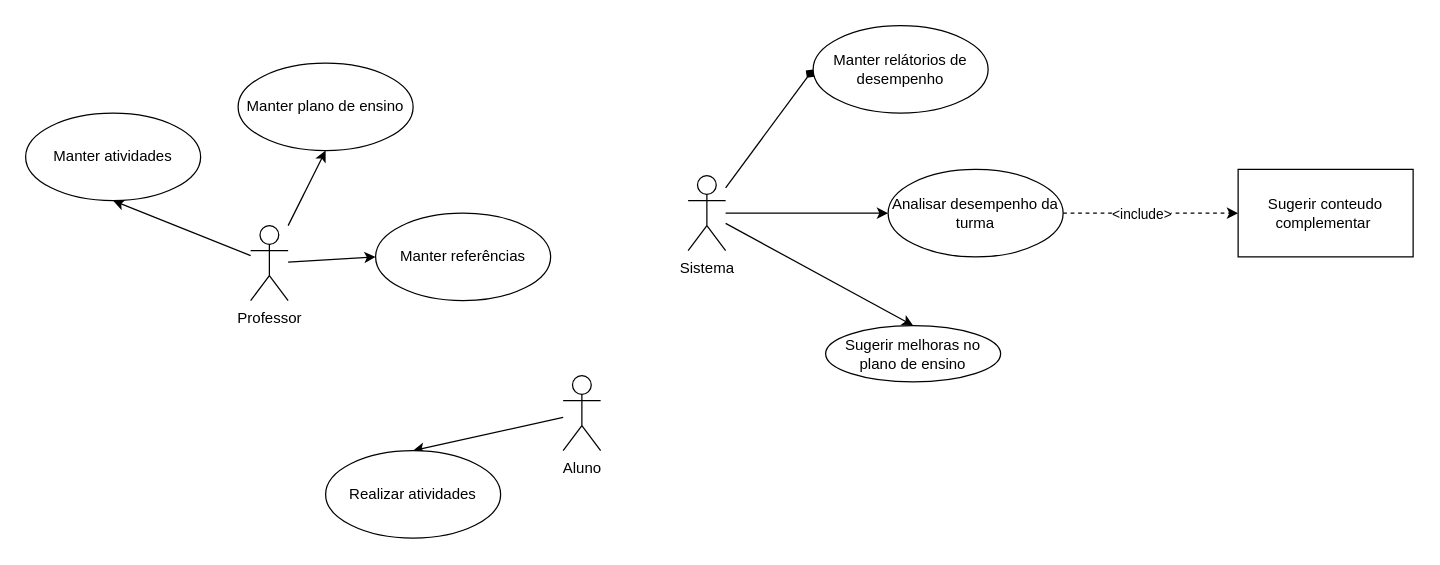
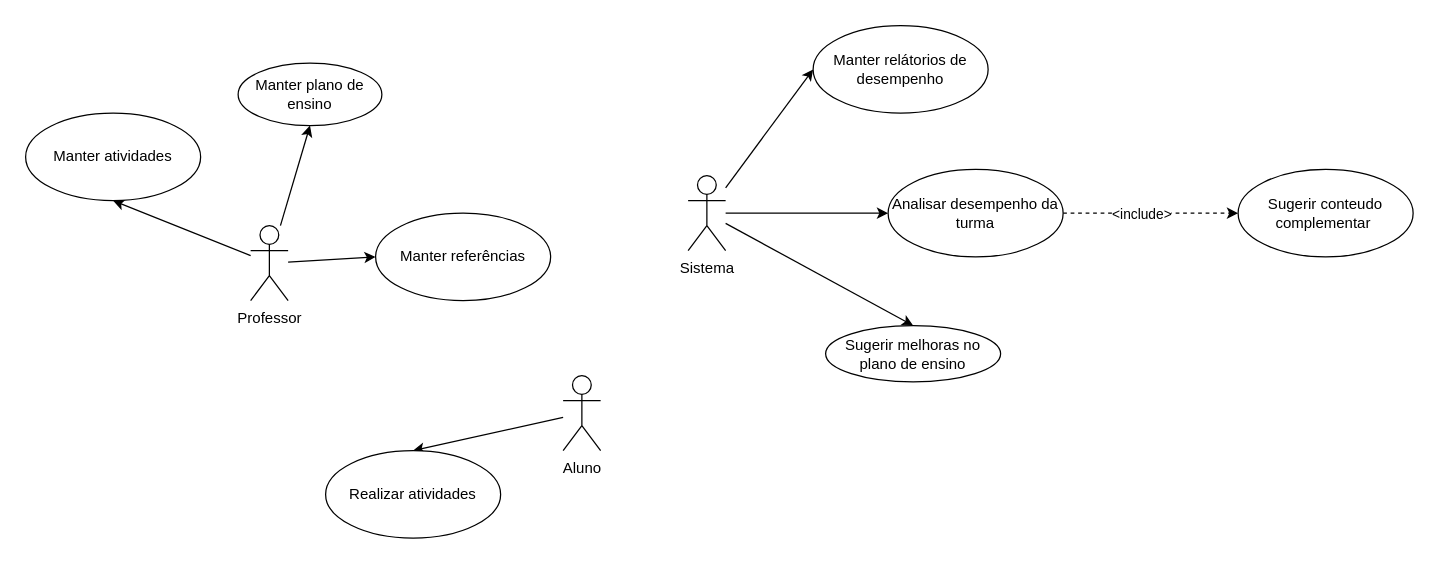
(807, 78) -> (807, 77)
(326, 107) -> (310, 94)
(1326, 213) -> (1326, 213)
